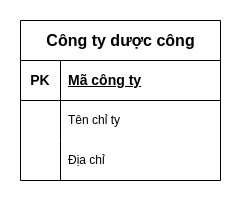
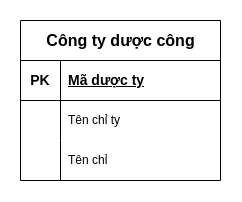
(99, 81) -> (99, 81)
(90, 161) -> (90, 161)
